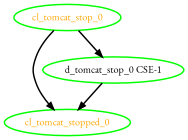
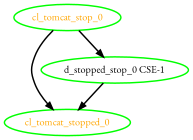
(113, 70) -> (115, 70)
